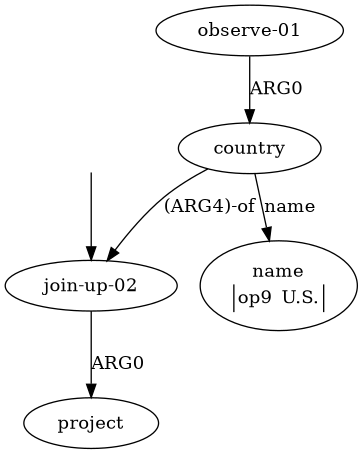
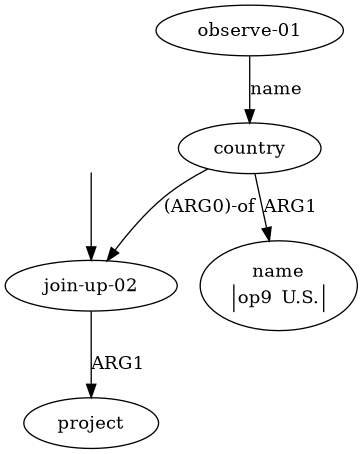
(277, 89) -> (277, 89)
(210, 207) -> (210, 207)
(291, 207) -> (291, 207)
(118, 364) -> (118, 364)
